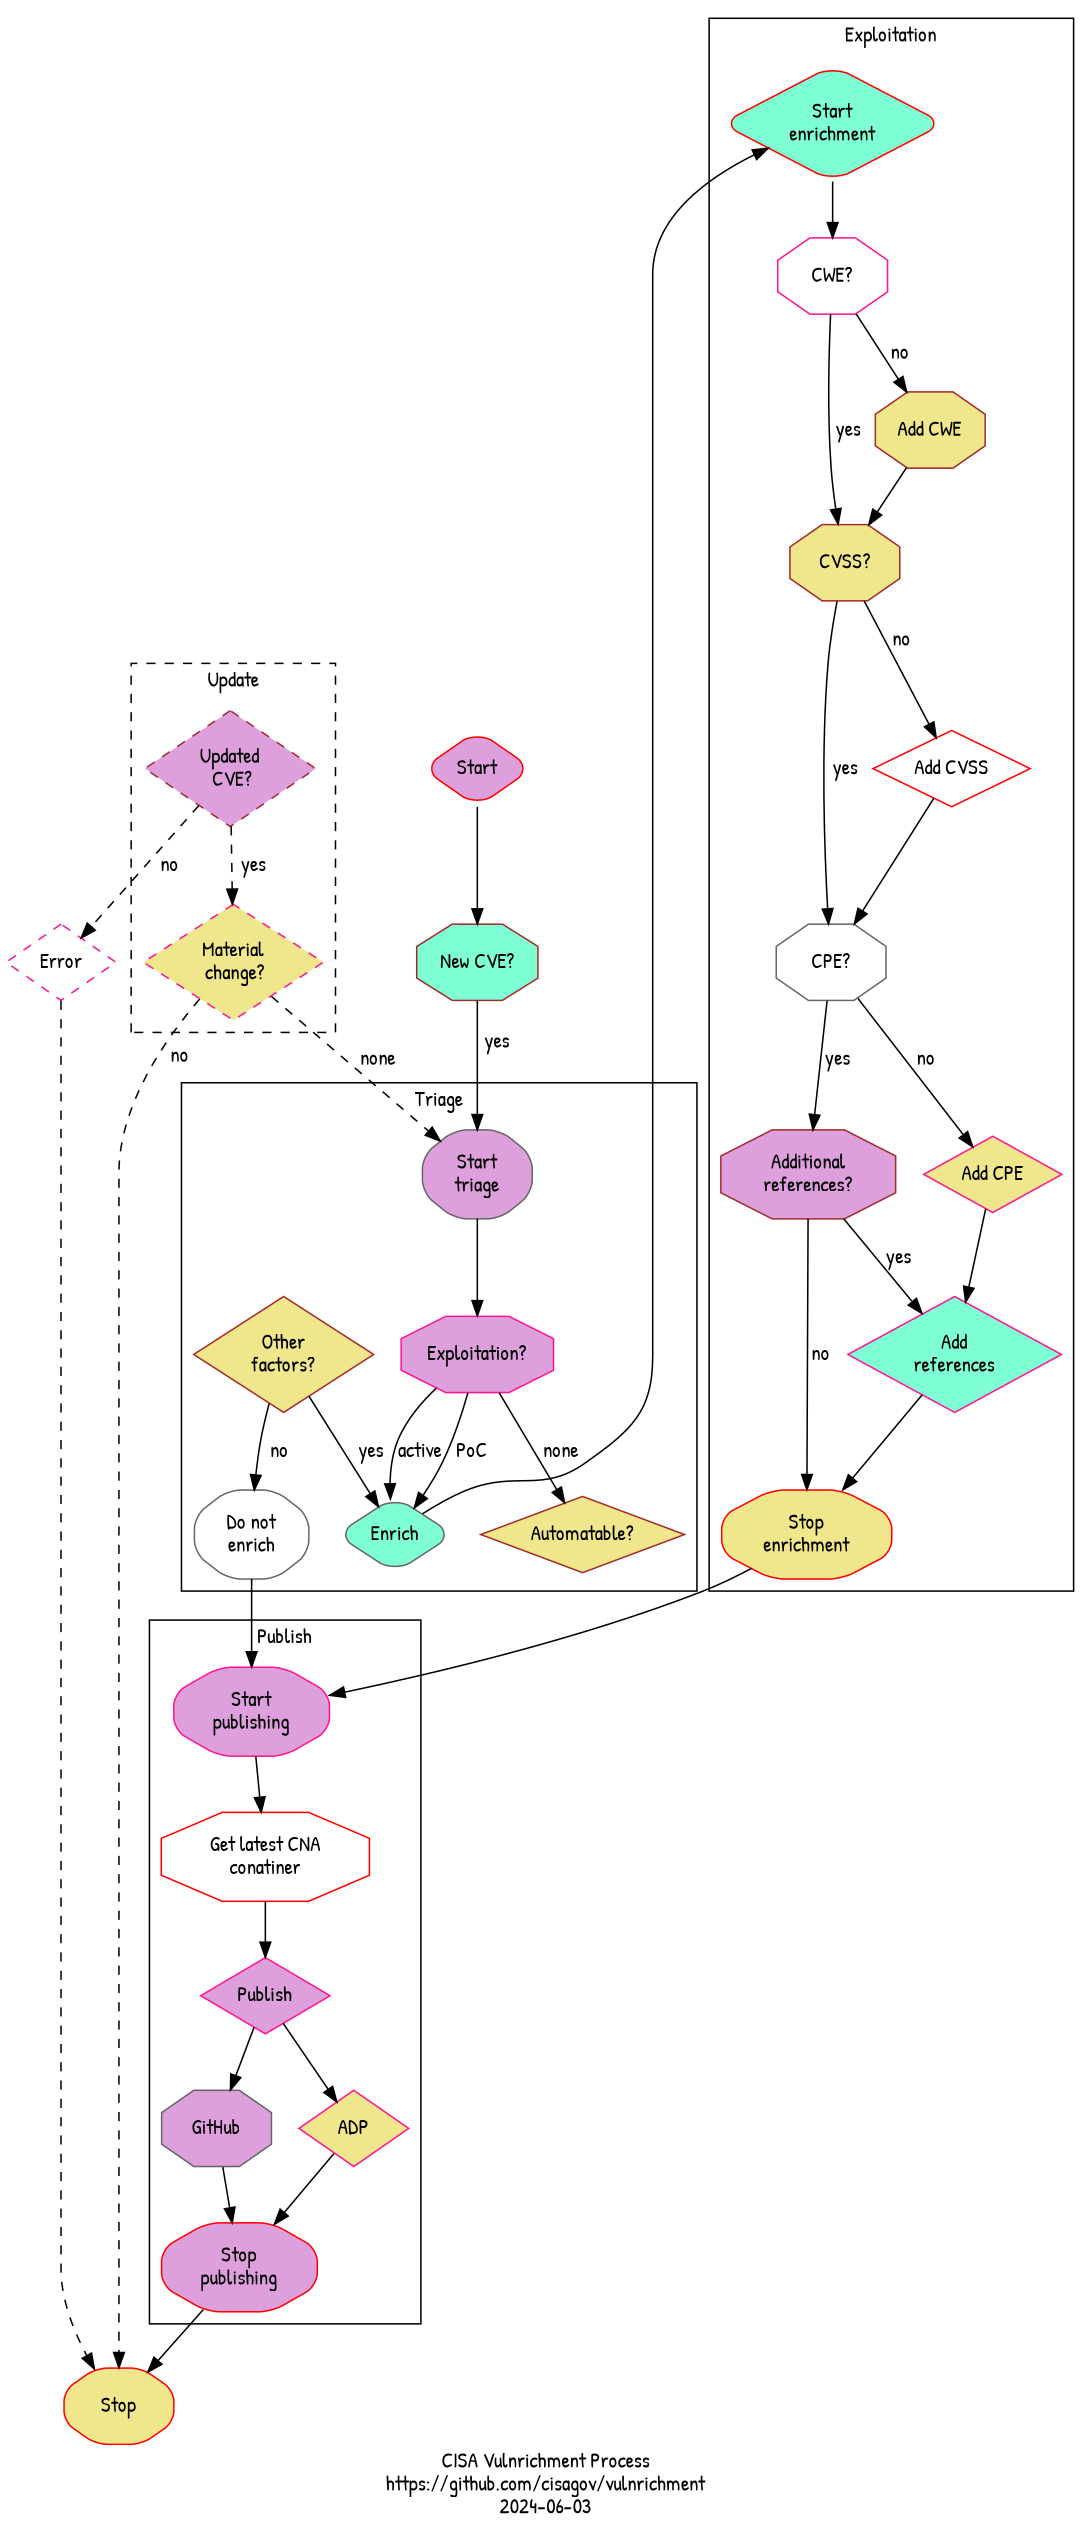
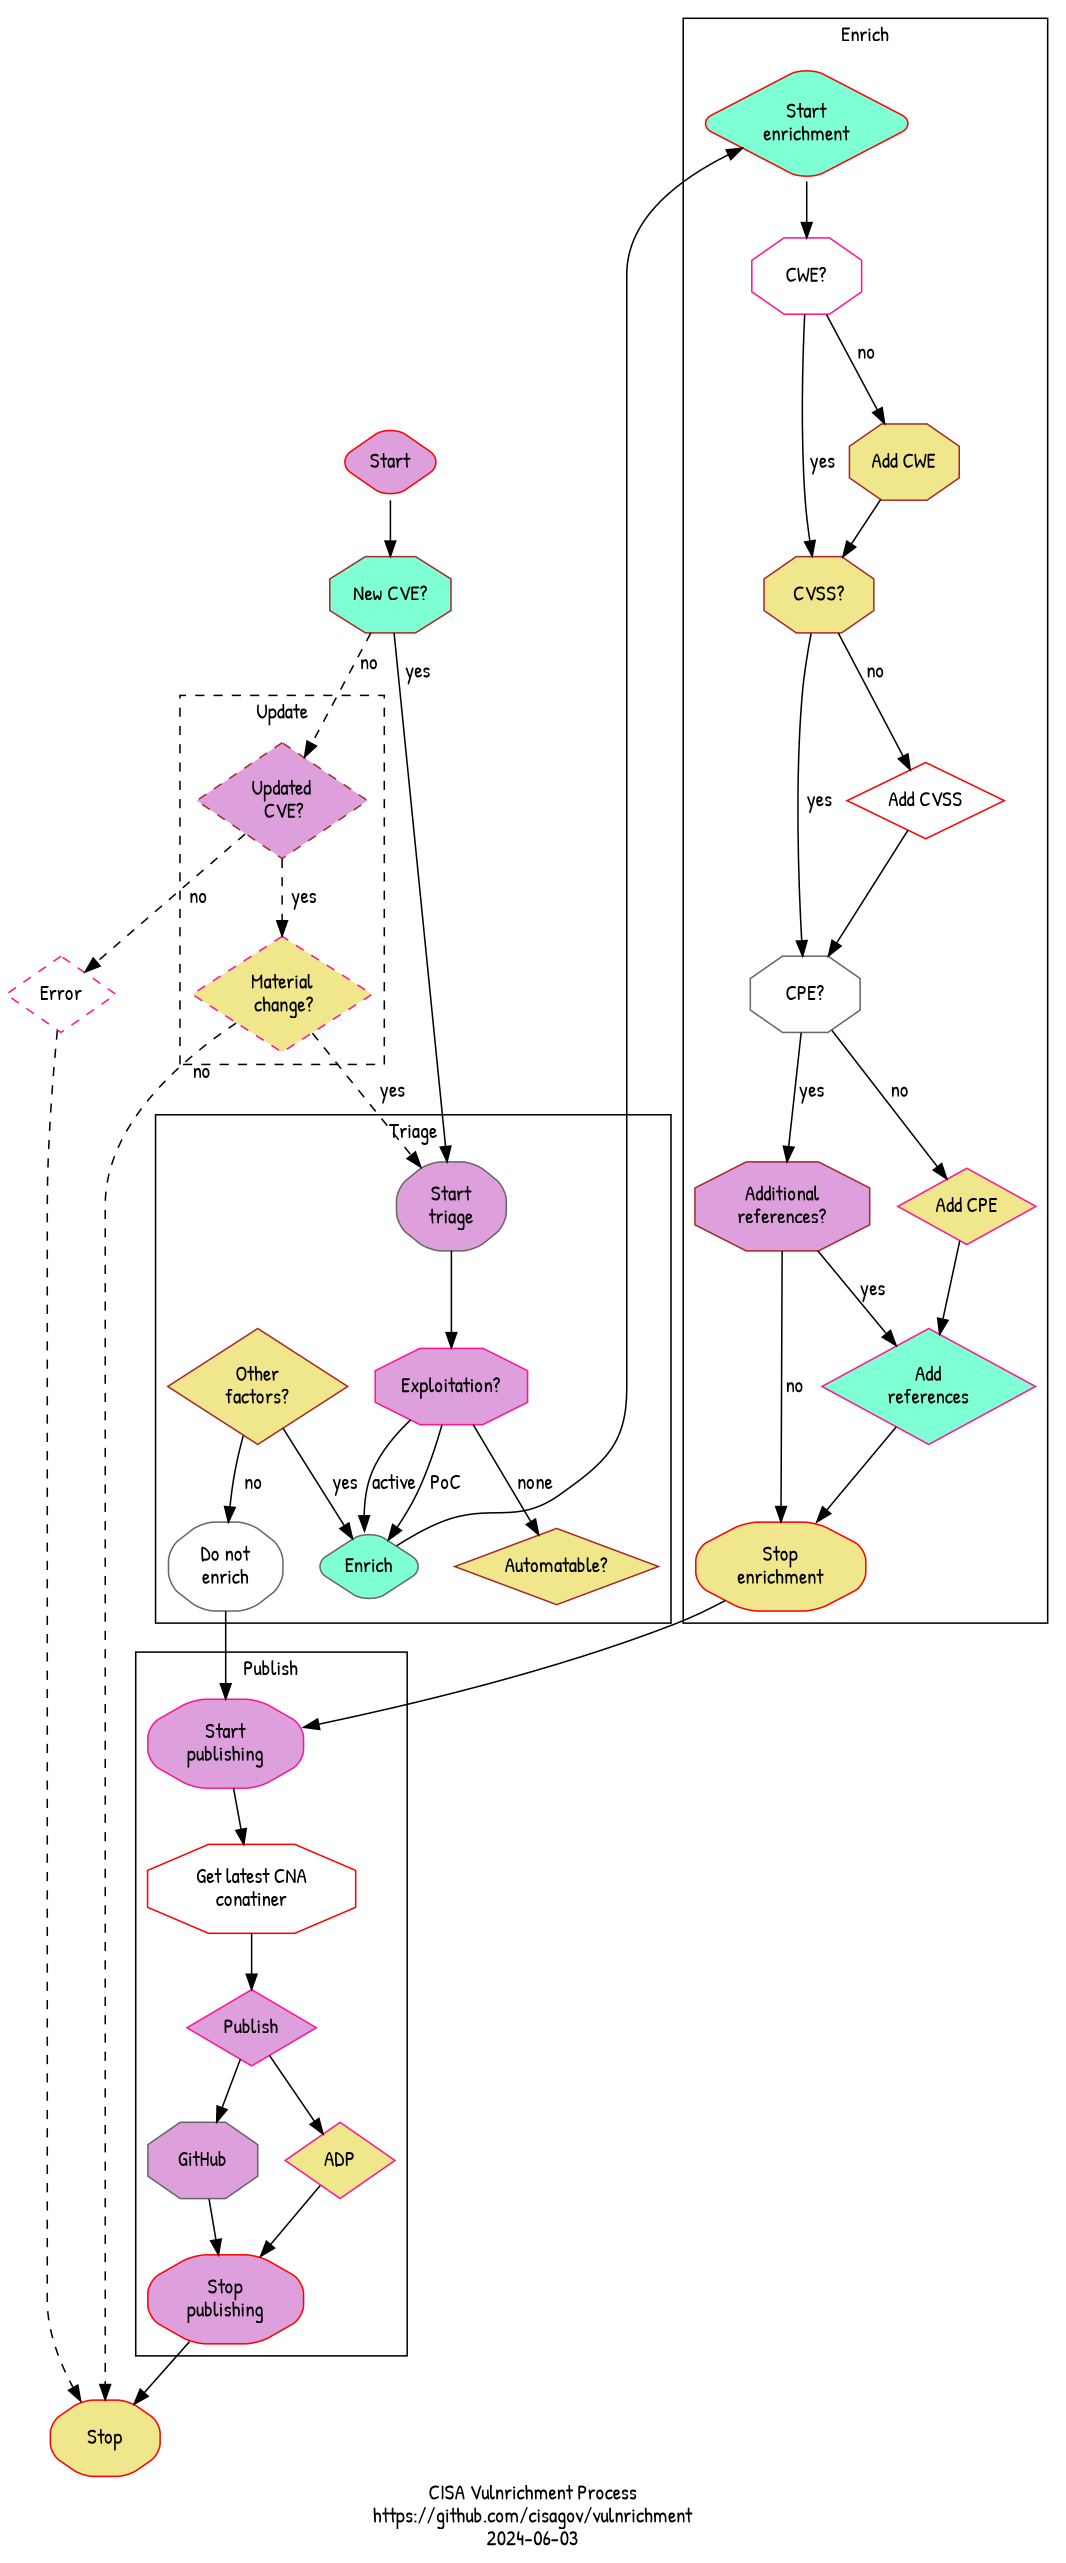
(891, 36) -> (865, 36)
none -> (343, 685)
(376, 1059) -> (386, 1091)
